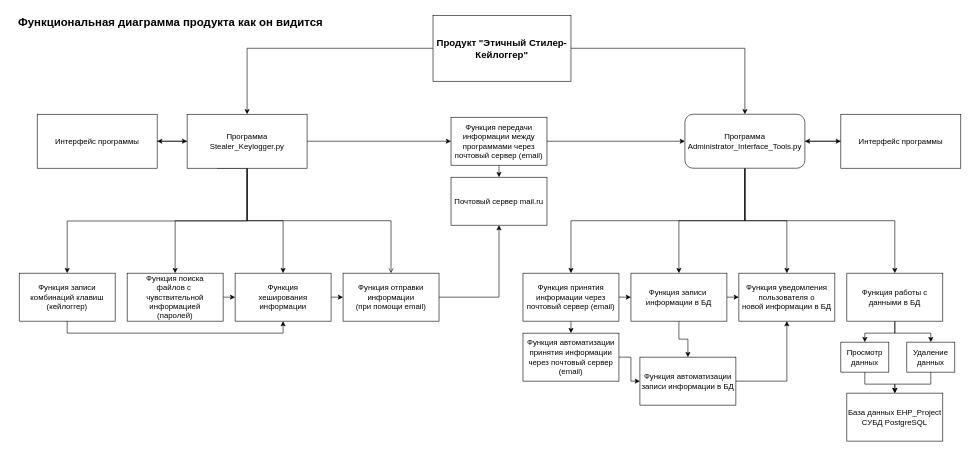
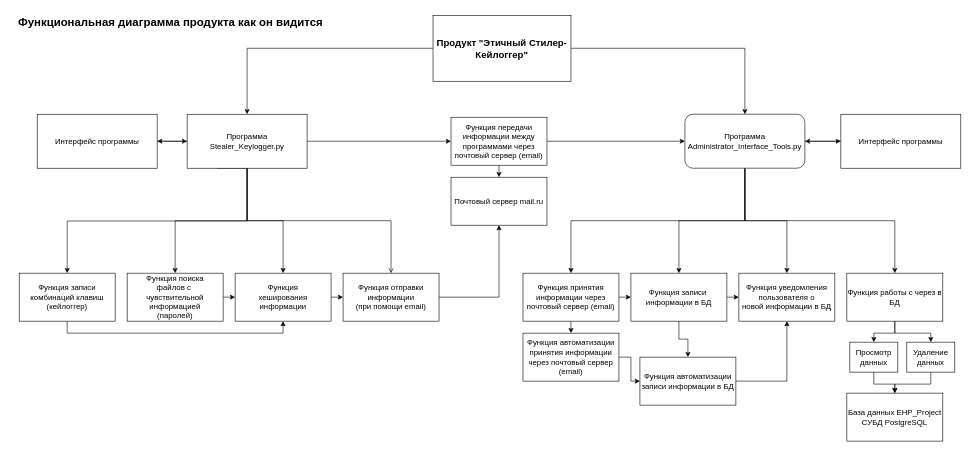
(895, 297) -> (895, 297)
(865, 357) -> (874, 357)
